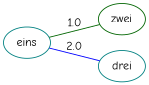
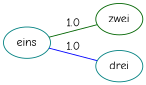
(74, 47) -> (73, 47)
